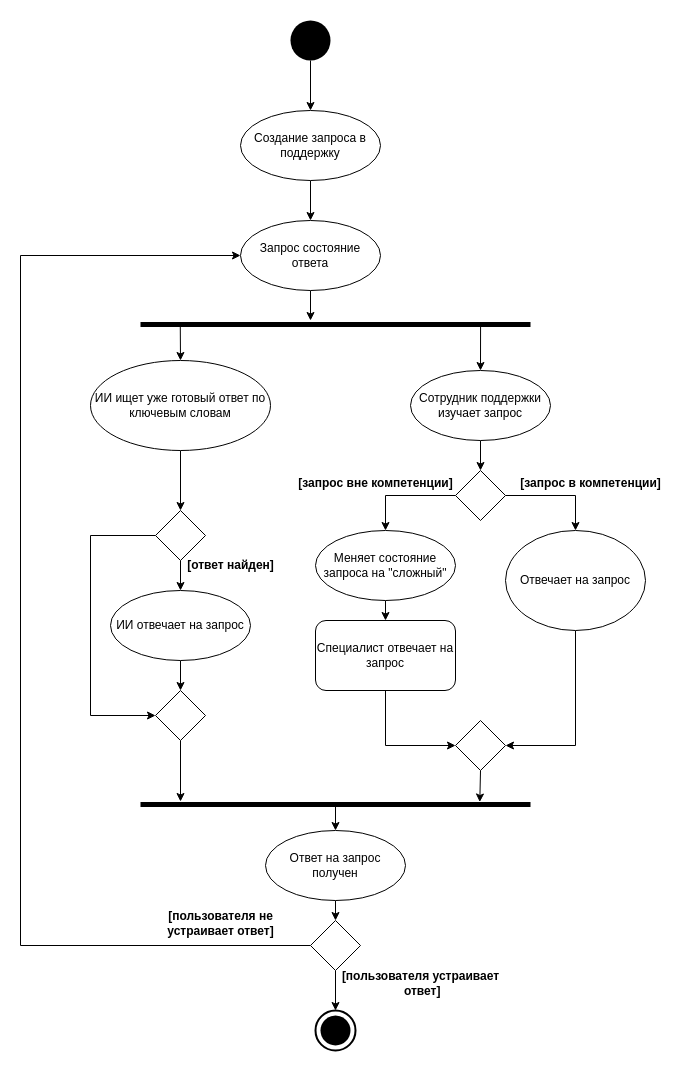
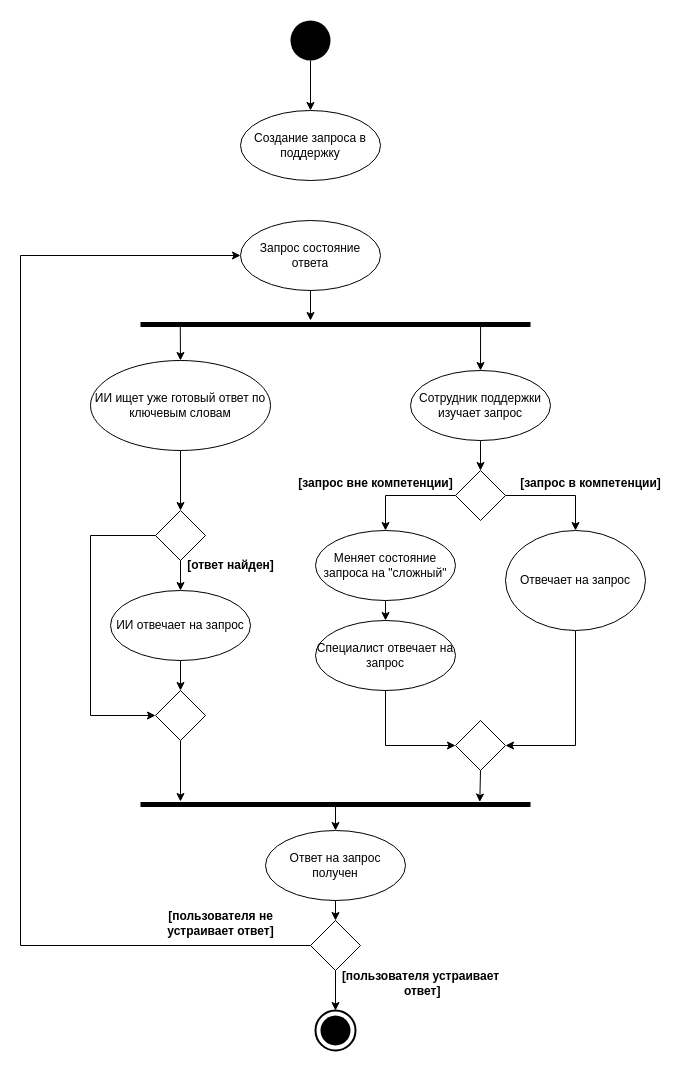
(311, 197) -> none
(386, 656) -> (386, 656)
